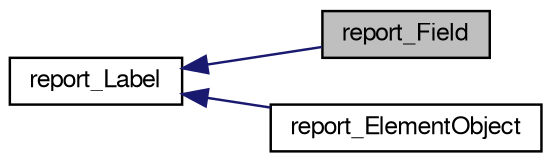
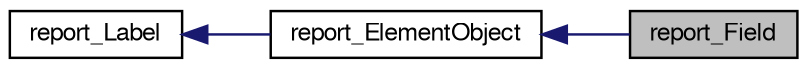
(265, 56) -> (599, 34)
